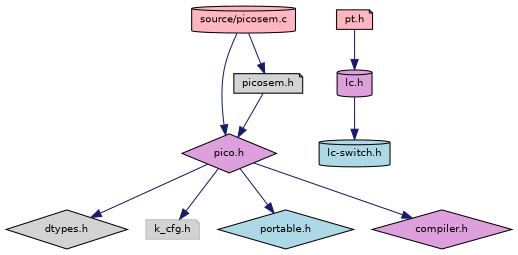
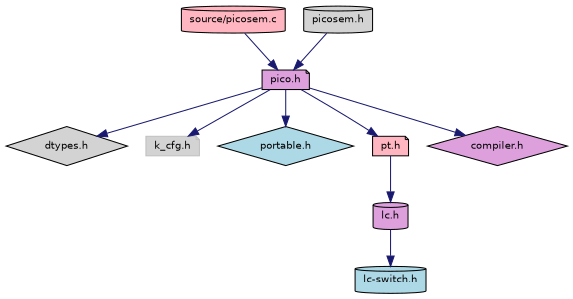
(255, 48) -> none
(268, 83) -> (338, 20)
none -> (335, 110)
(229, 153) -> (286, 80)
